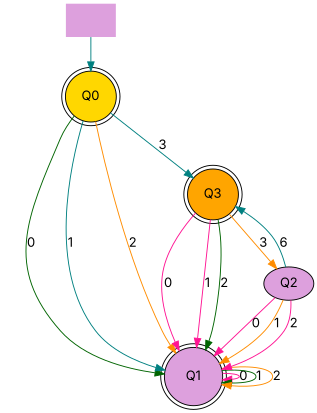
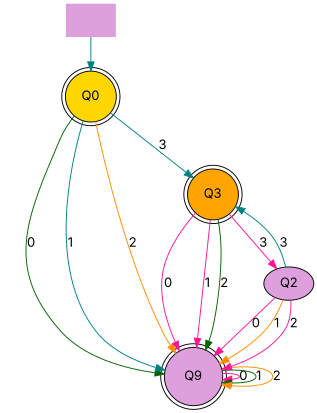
(250, 238) -> (250, 238)
(284, 243) -> (284, 243)
(194, 377) -> (194, 377)
